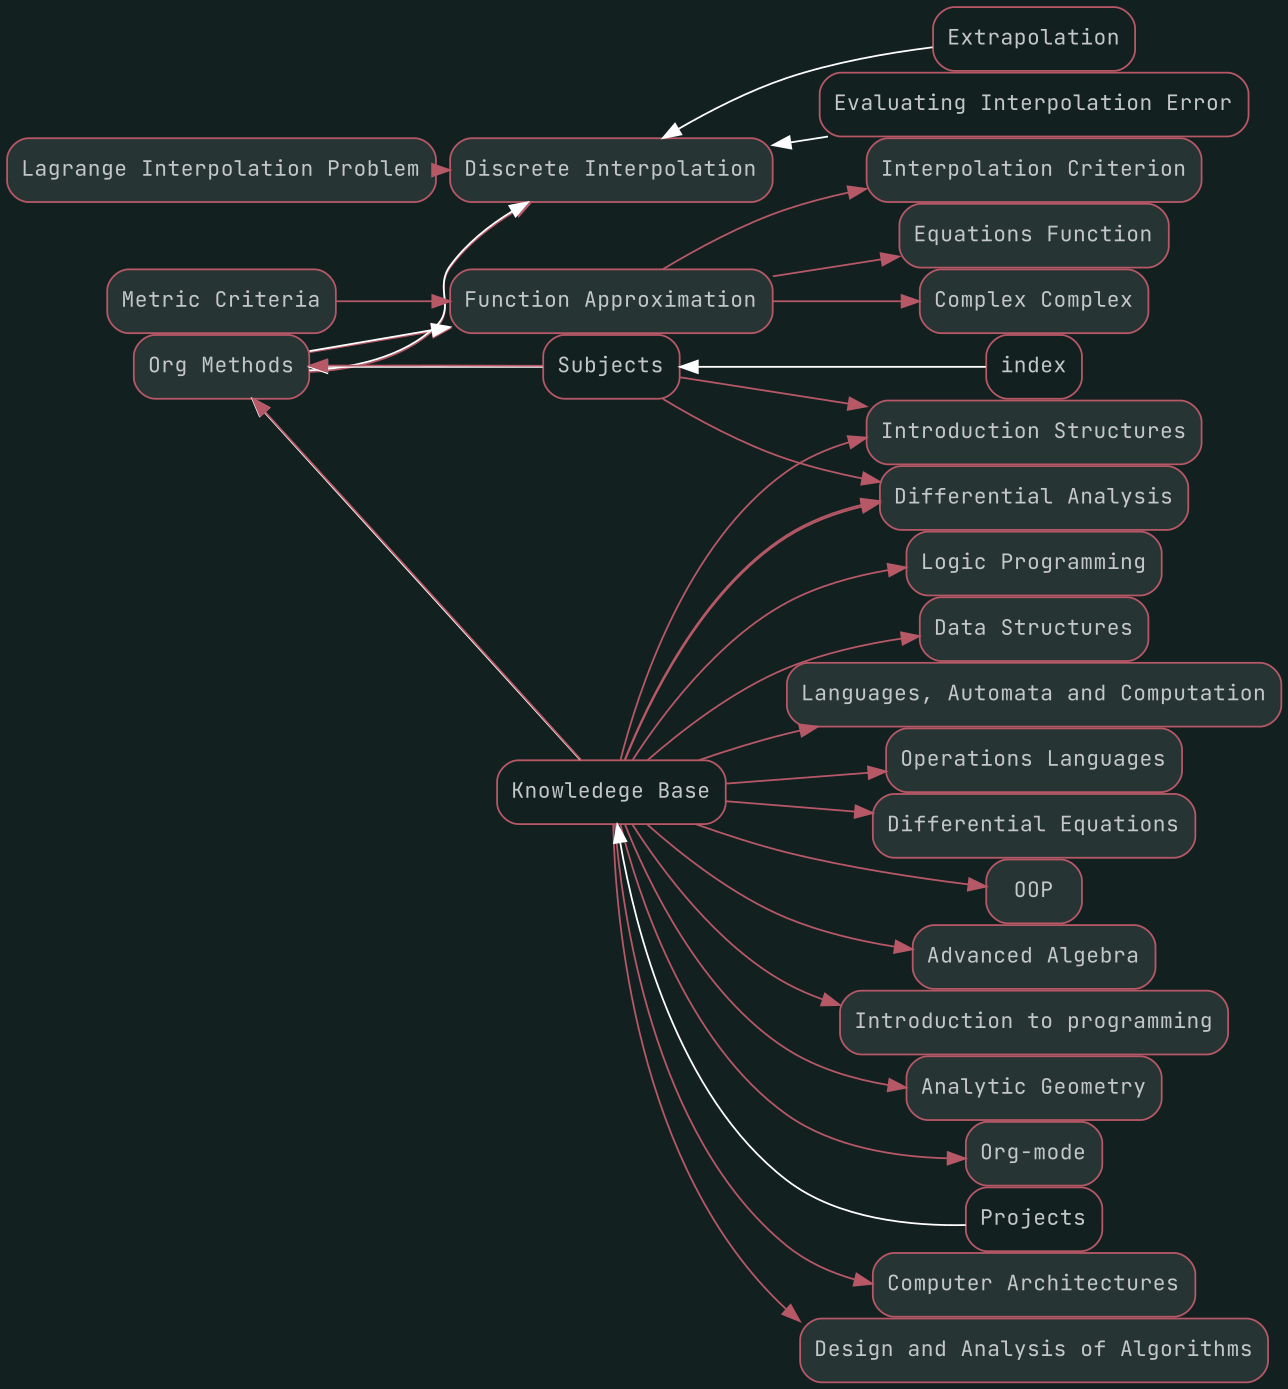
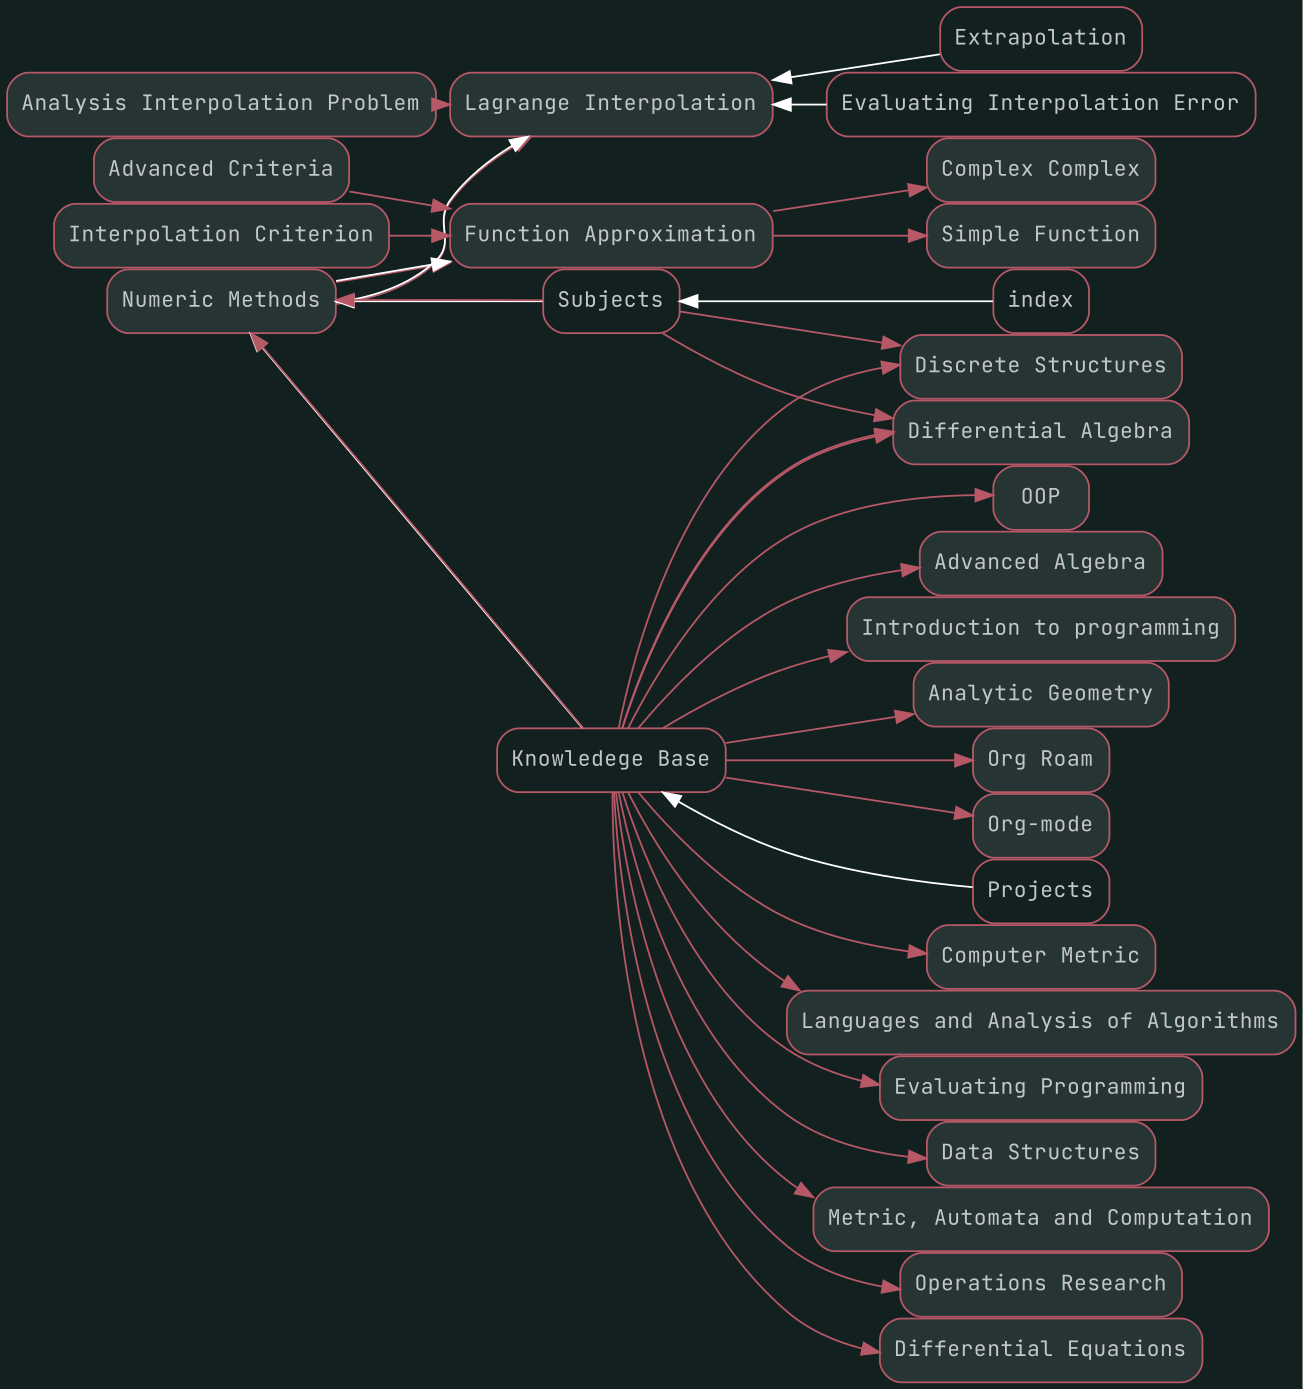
(222, 170) -> (222, 105)
(611, 170) -> (611, 105)
(752, 222) -> (411, 236)
(1034, 236) -> (1041, 236)
(222, 301) -> (222, 170)
(222, 367) -> (222, 301)
(1034, 432) -> (1041, 367)
(1034, 498) -> (1041, 432)
(1034, 564) -> (1041, 1088)
(1034, 695) -> (1041, 1219)
(1034, 760) -> (1041, 1285)
none -> (1041, 760)
(1034, 1285) -> (1041, 957)
(1034, 1350) -> (1041, 1023)
